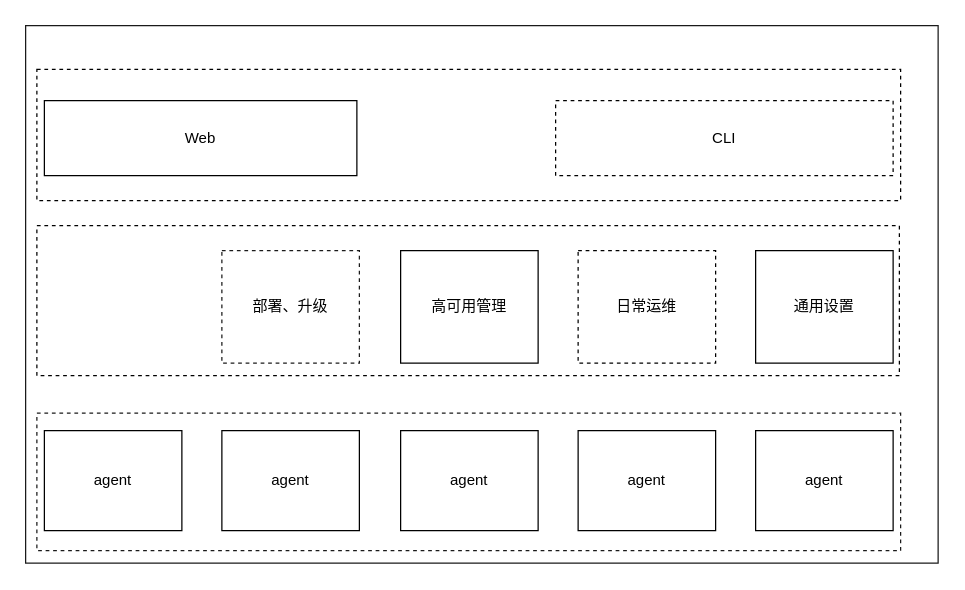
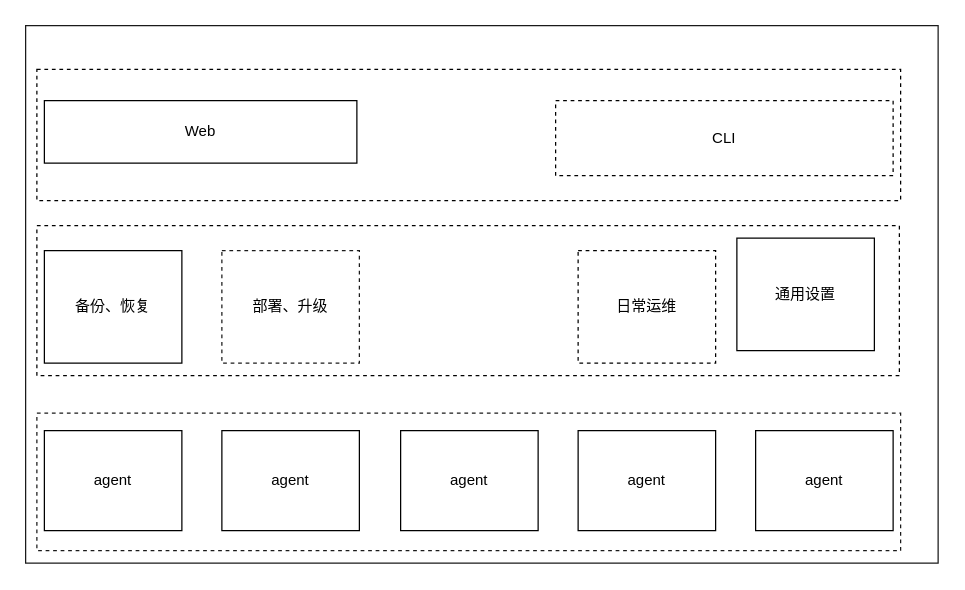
(201, 138) -> (201, 132)
none -> (113, 307)
(469, 307) -> none
(824, 307) -> (806, 294)
